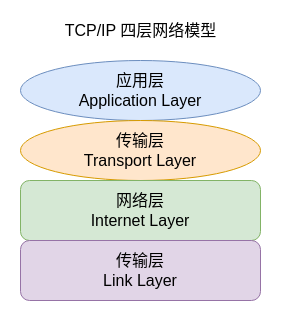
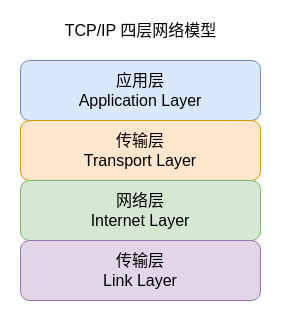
(141, 91) -> (141, 91)
(141, 151) -> (141, 151)
